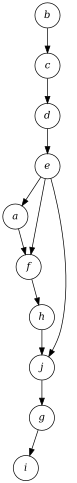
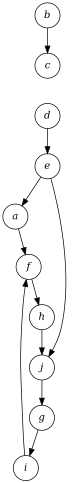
(48, 87) -> none
(39, 213) -> (21, 371)
